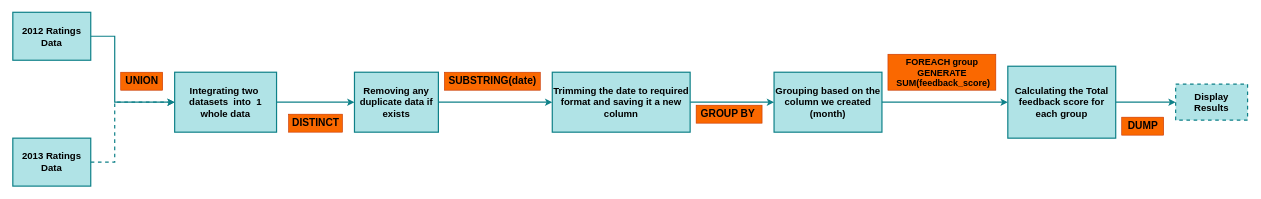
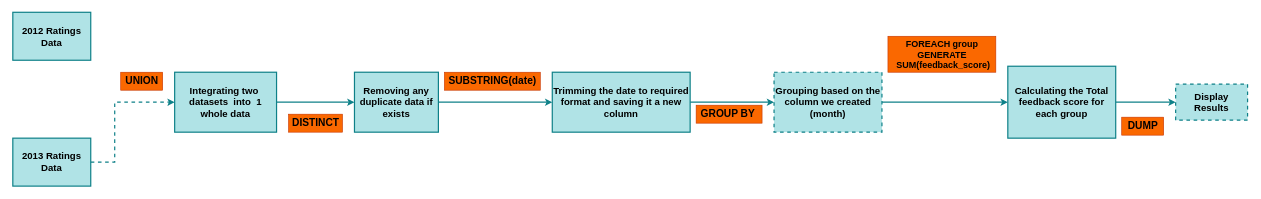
(114, 56) -> none
(942, 72) -> (942, 54)
(828, 102) -> (828, 102)
